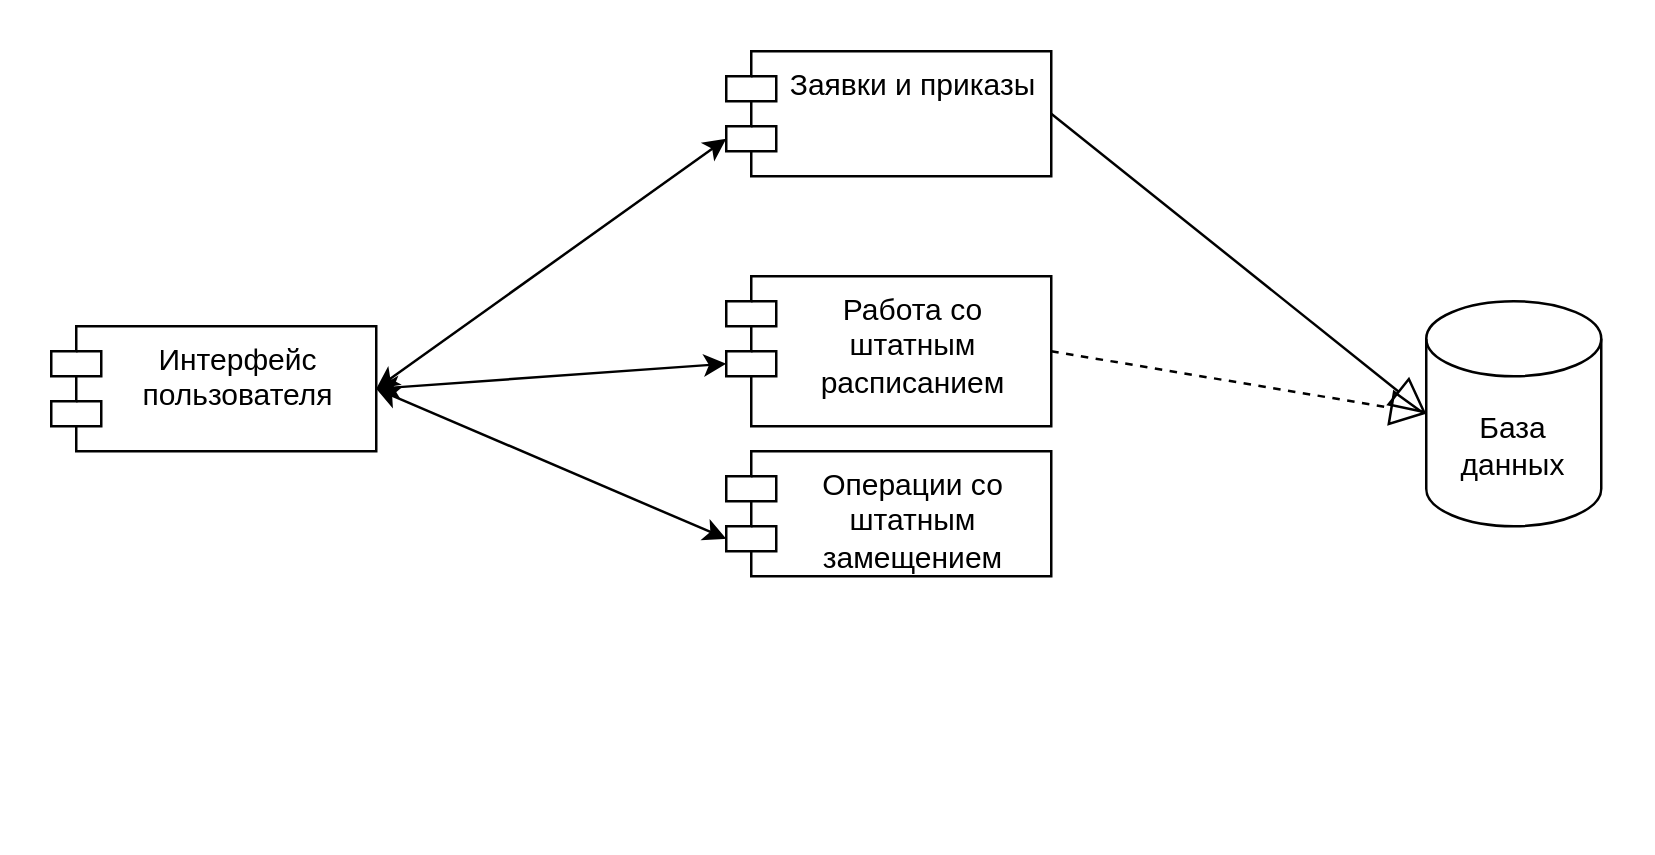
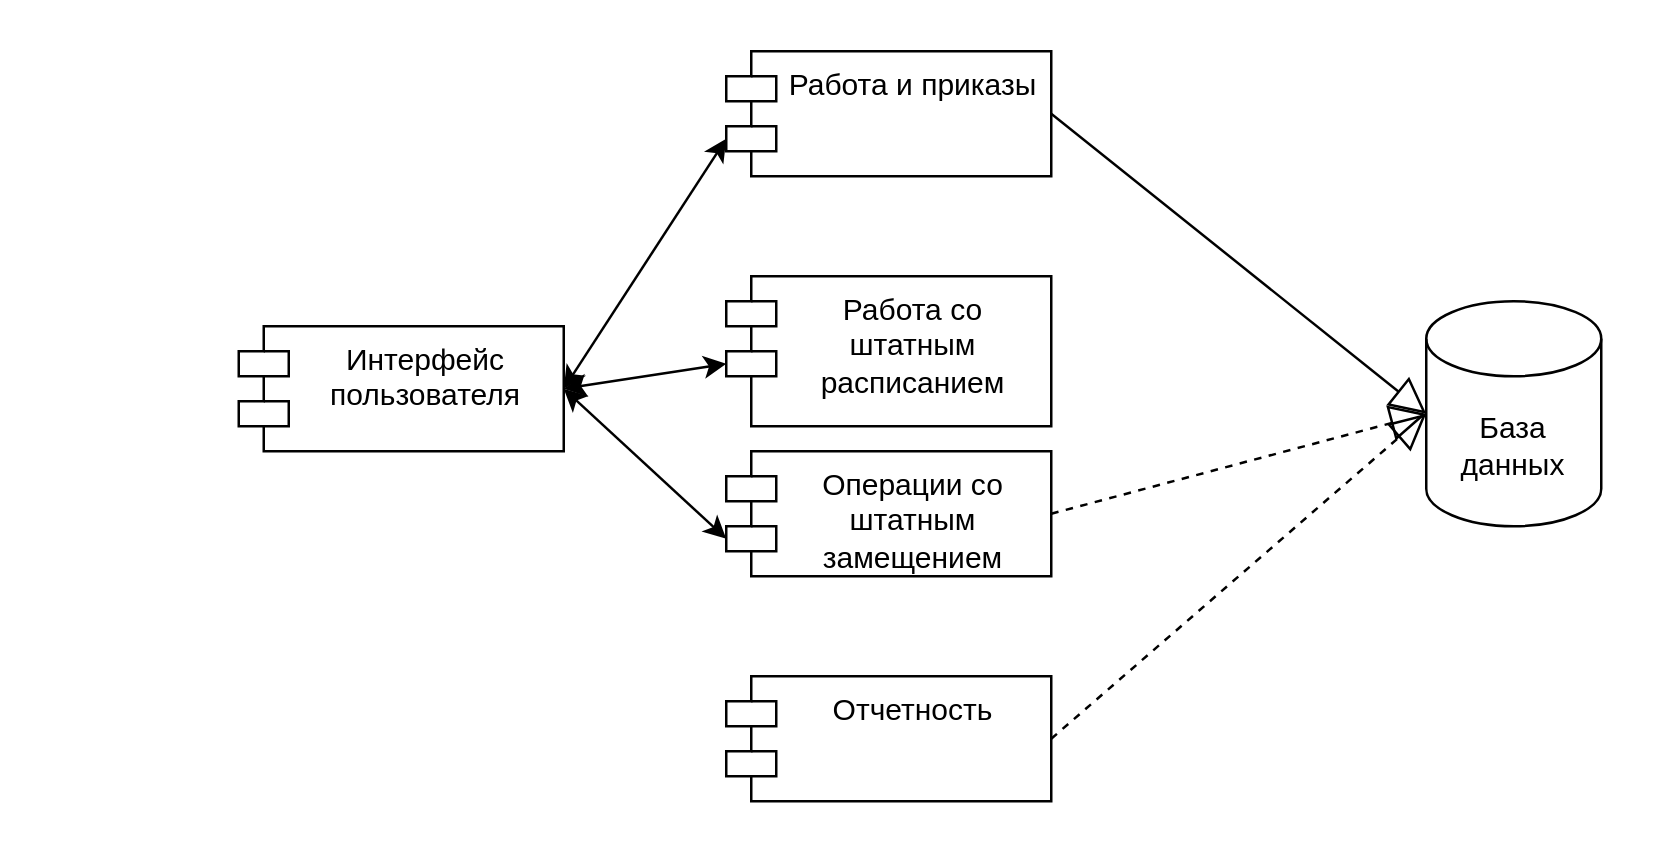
(914, 87) -> (914, 87)
(1221, 380) -> none
(214, 389) -> (401, 389)
none -> (1223, 468)
none -> (1225, 588)
none -> (889, 739)
